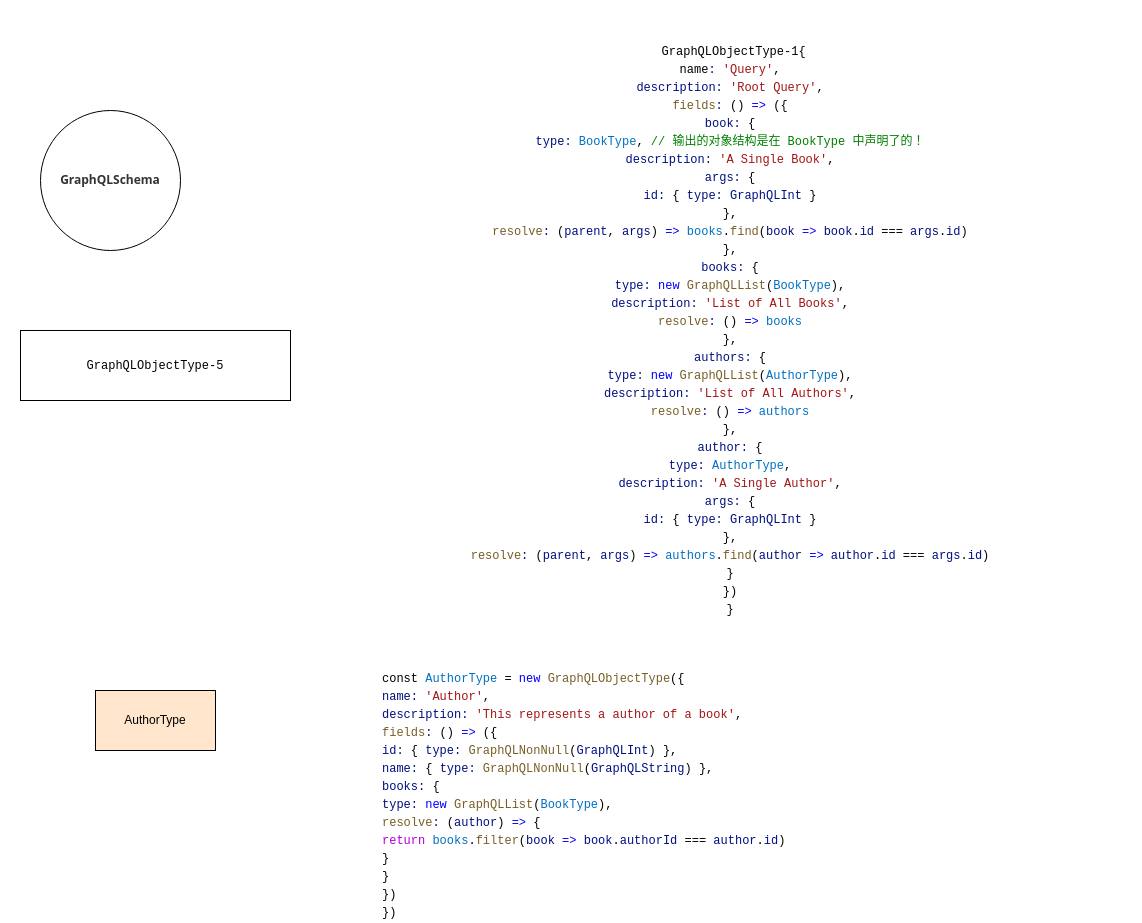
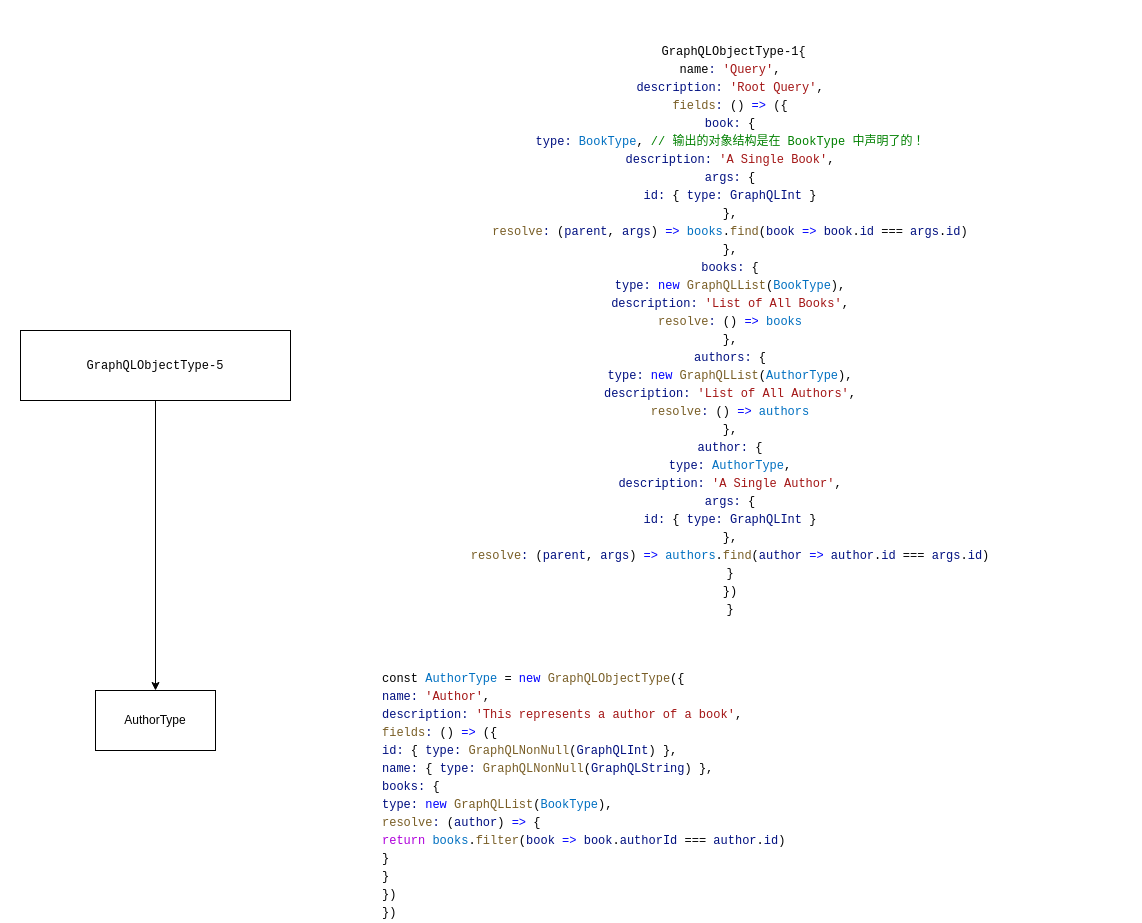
(111, 181) -> none
none -> (156, 542)
(156, 721) -> (156, 721)
